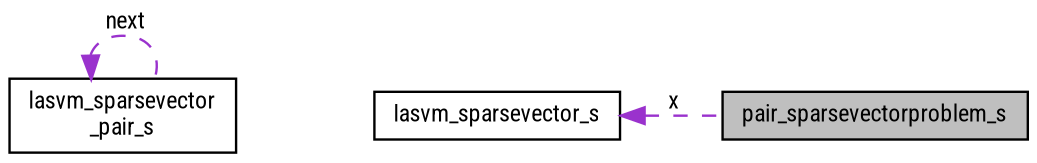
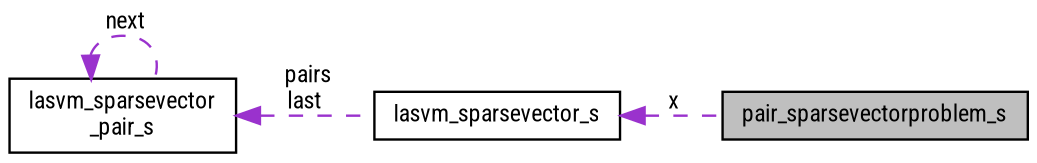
none -> (317, 116)
